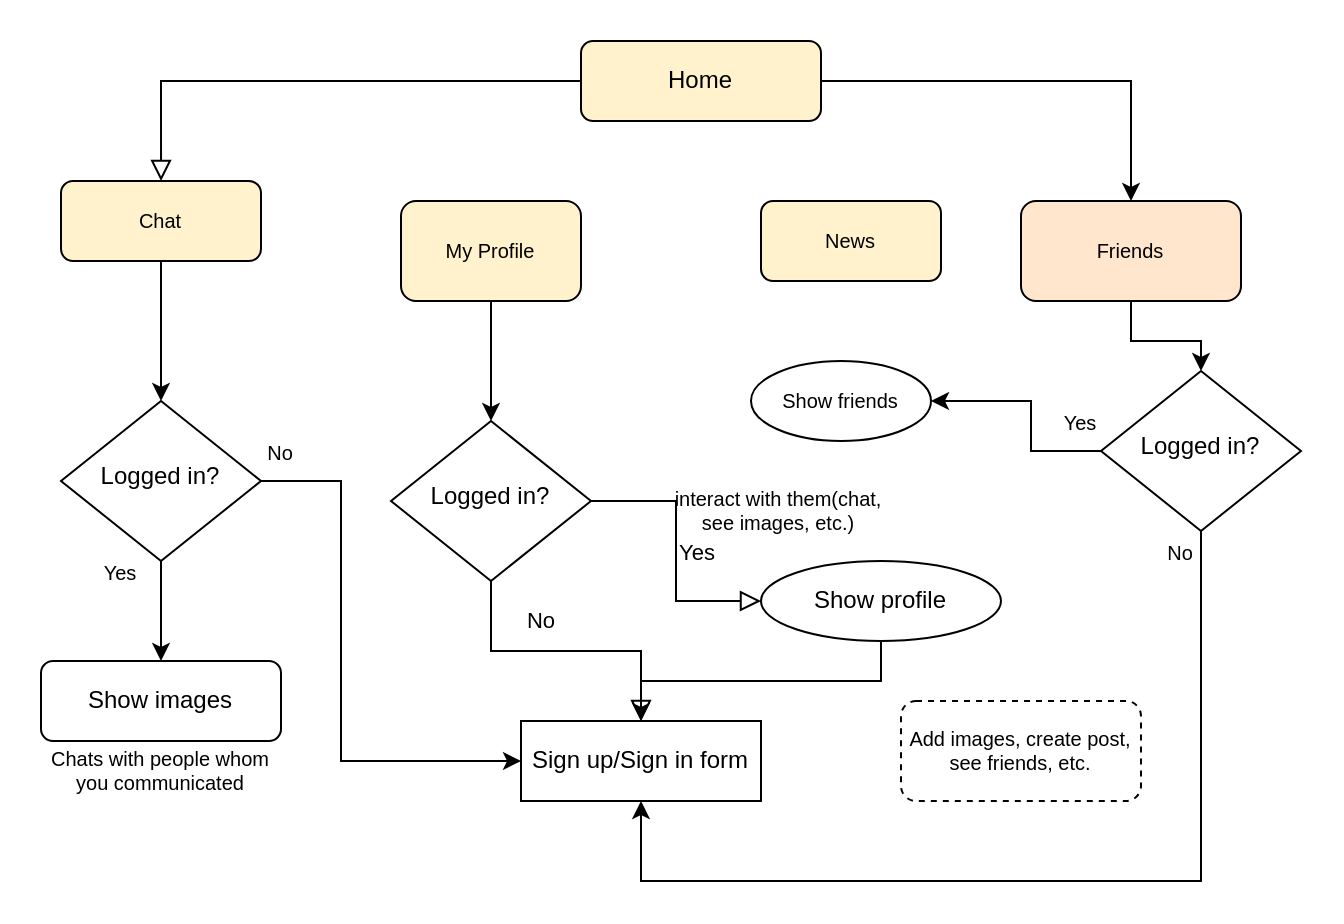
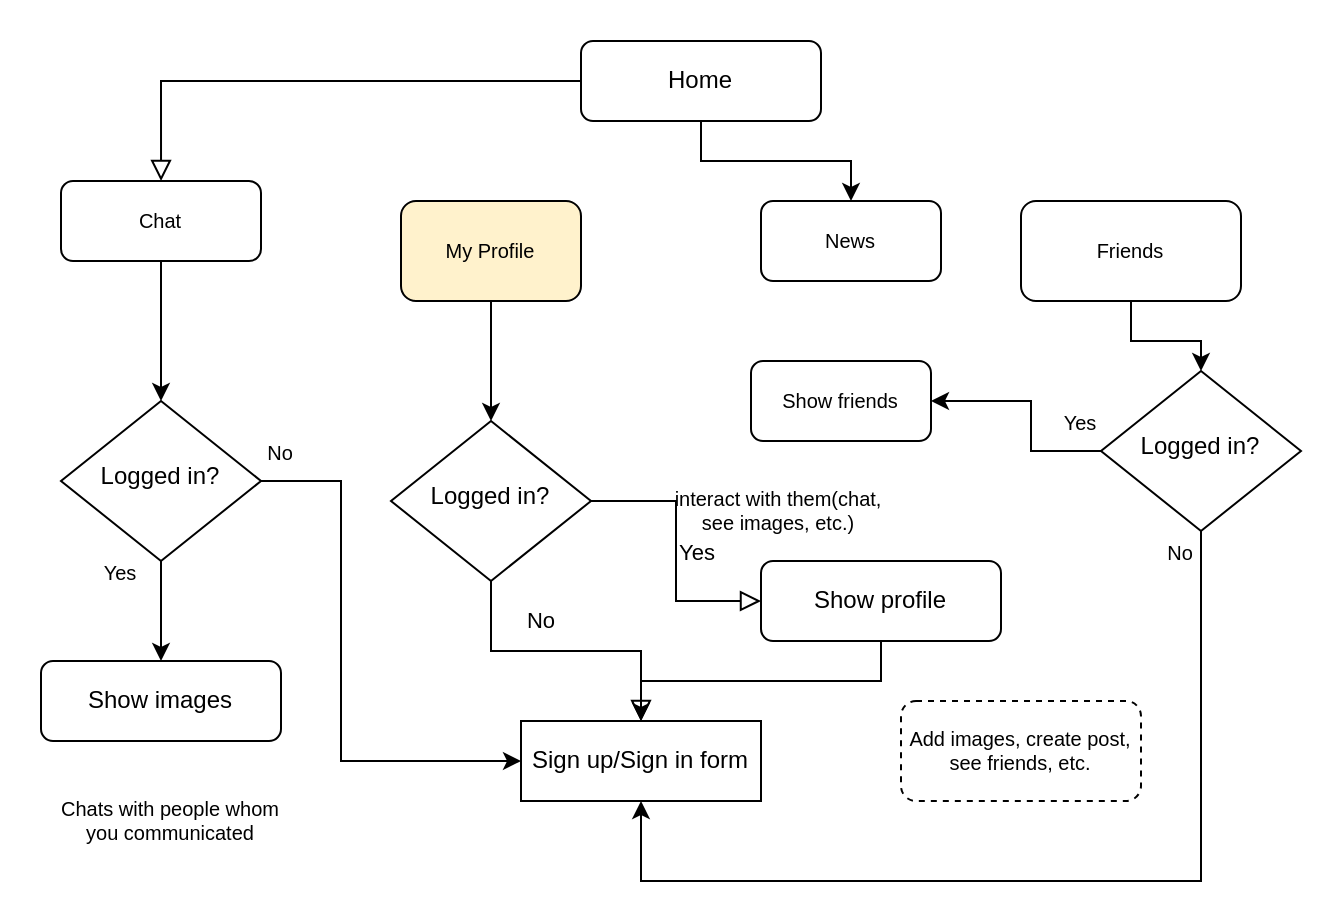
(701, 81) -> (701, 81)
(1029, 81) -> none
none -> (769, 161)
(161, 221) -> (161, 221)
(851, 241) -> (851, 241)
(1131, 251) -> (1131, 251)
(841, 401) -> (841, 401)
(881, 601) -> (881, 601)
(161, 771) -> (171, 821)
